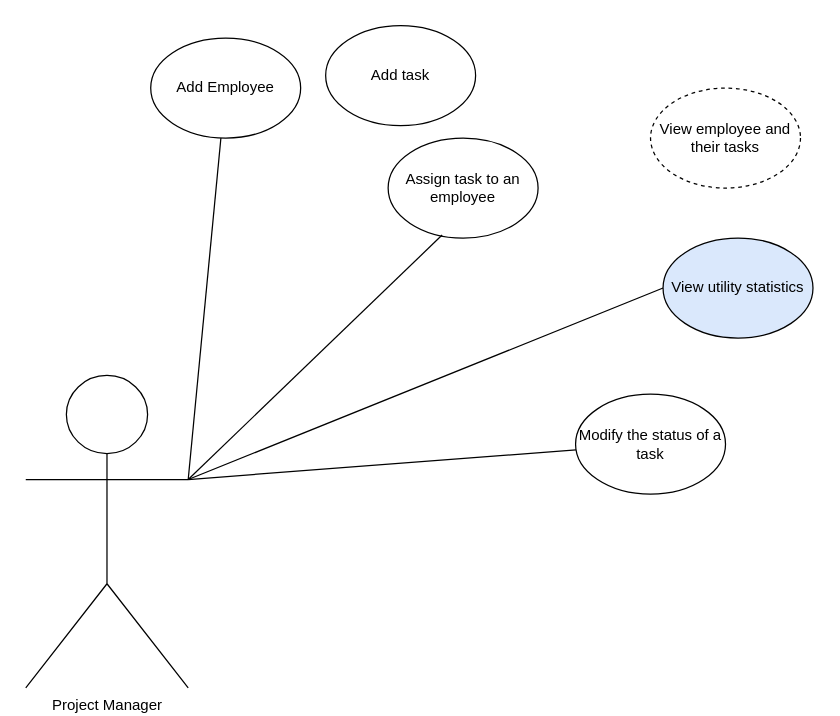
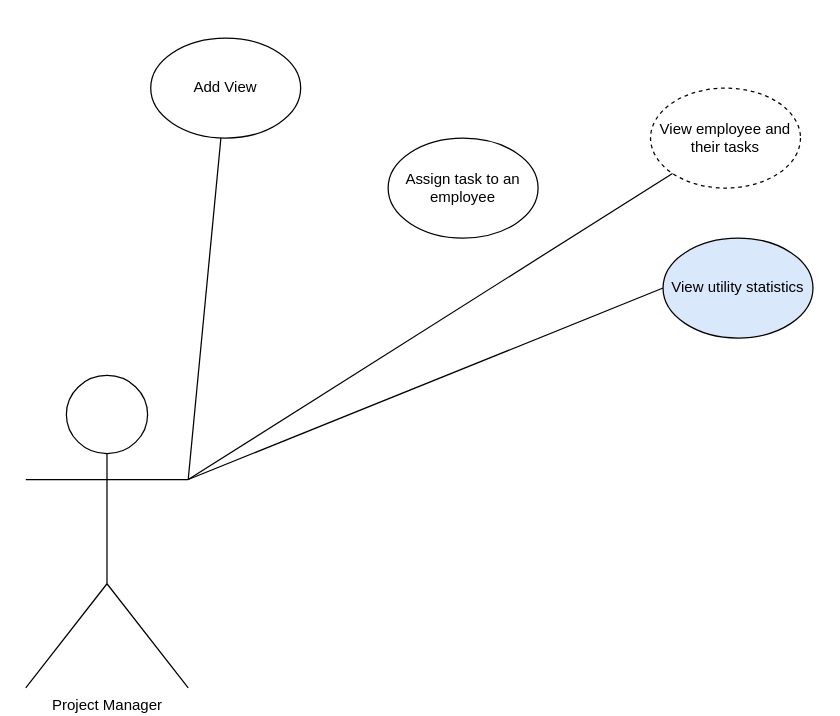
(401, 76) -> none
(226, 88) -> (226, 88)
none -> (435, 324)
(319, 353) -> none
(651, 444) -> none
(385, 465) -> none
